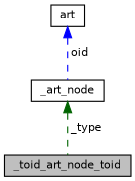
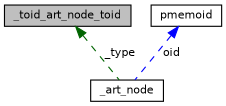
(68, 16) -> (186, 16)
(68, 134) -> (101, 58)
